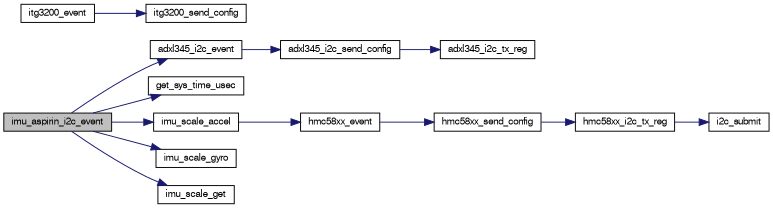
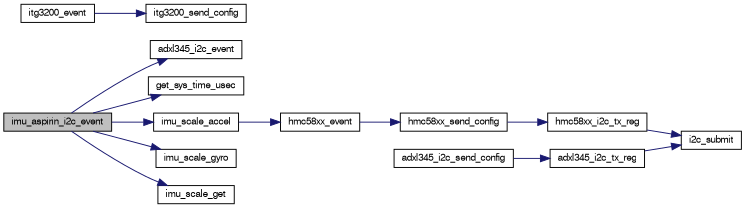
(256, 50) -> none
none -> (658, 149)
